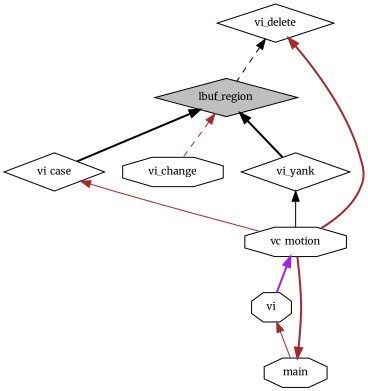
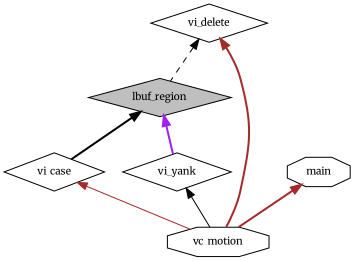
(265, 139) -> (170, 140)
(173, 172) -> none
(272, 307) -> none
